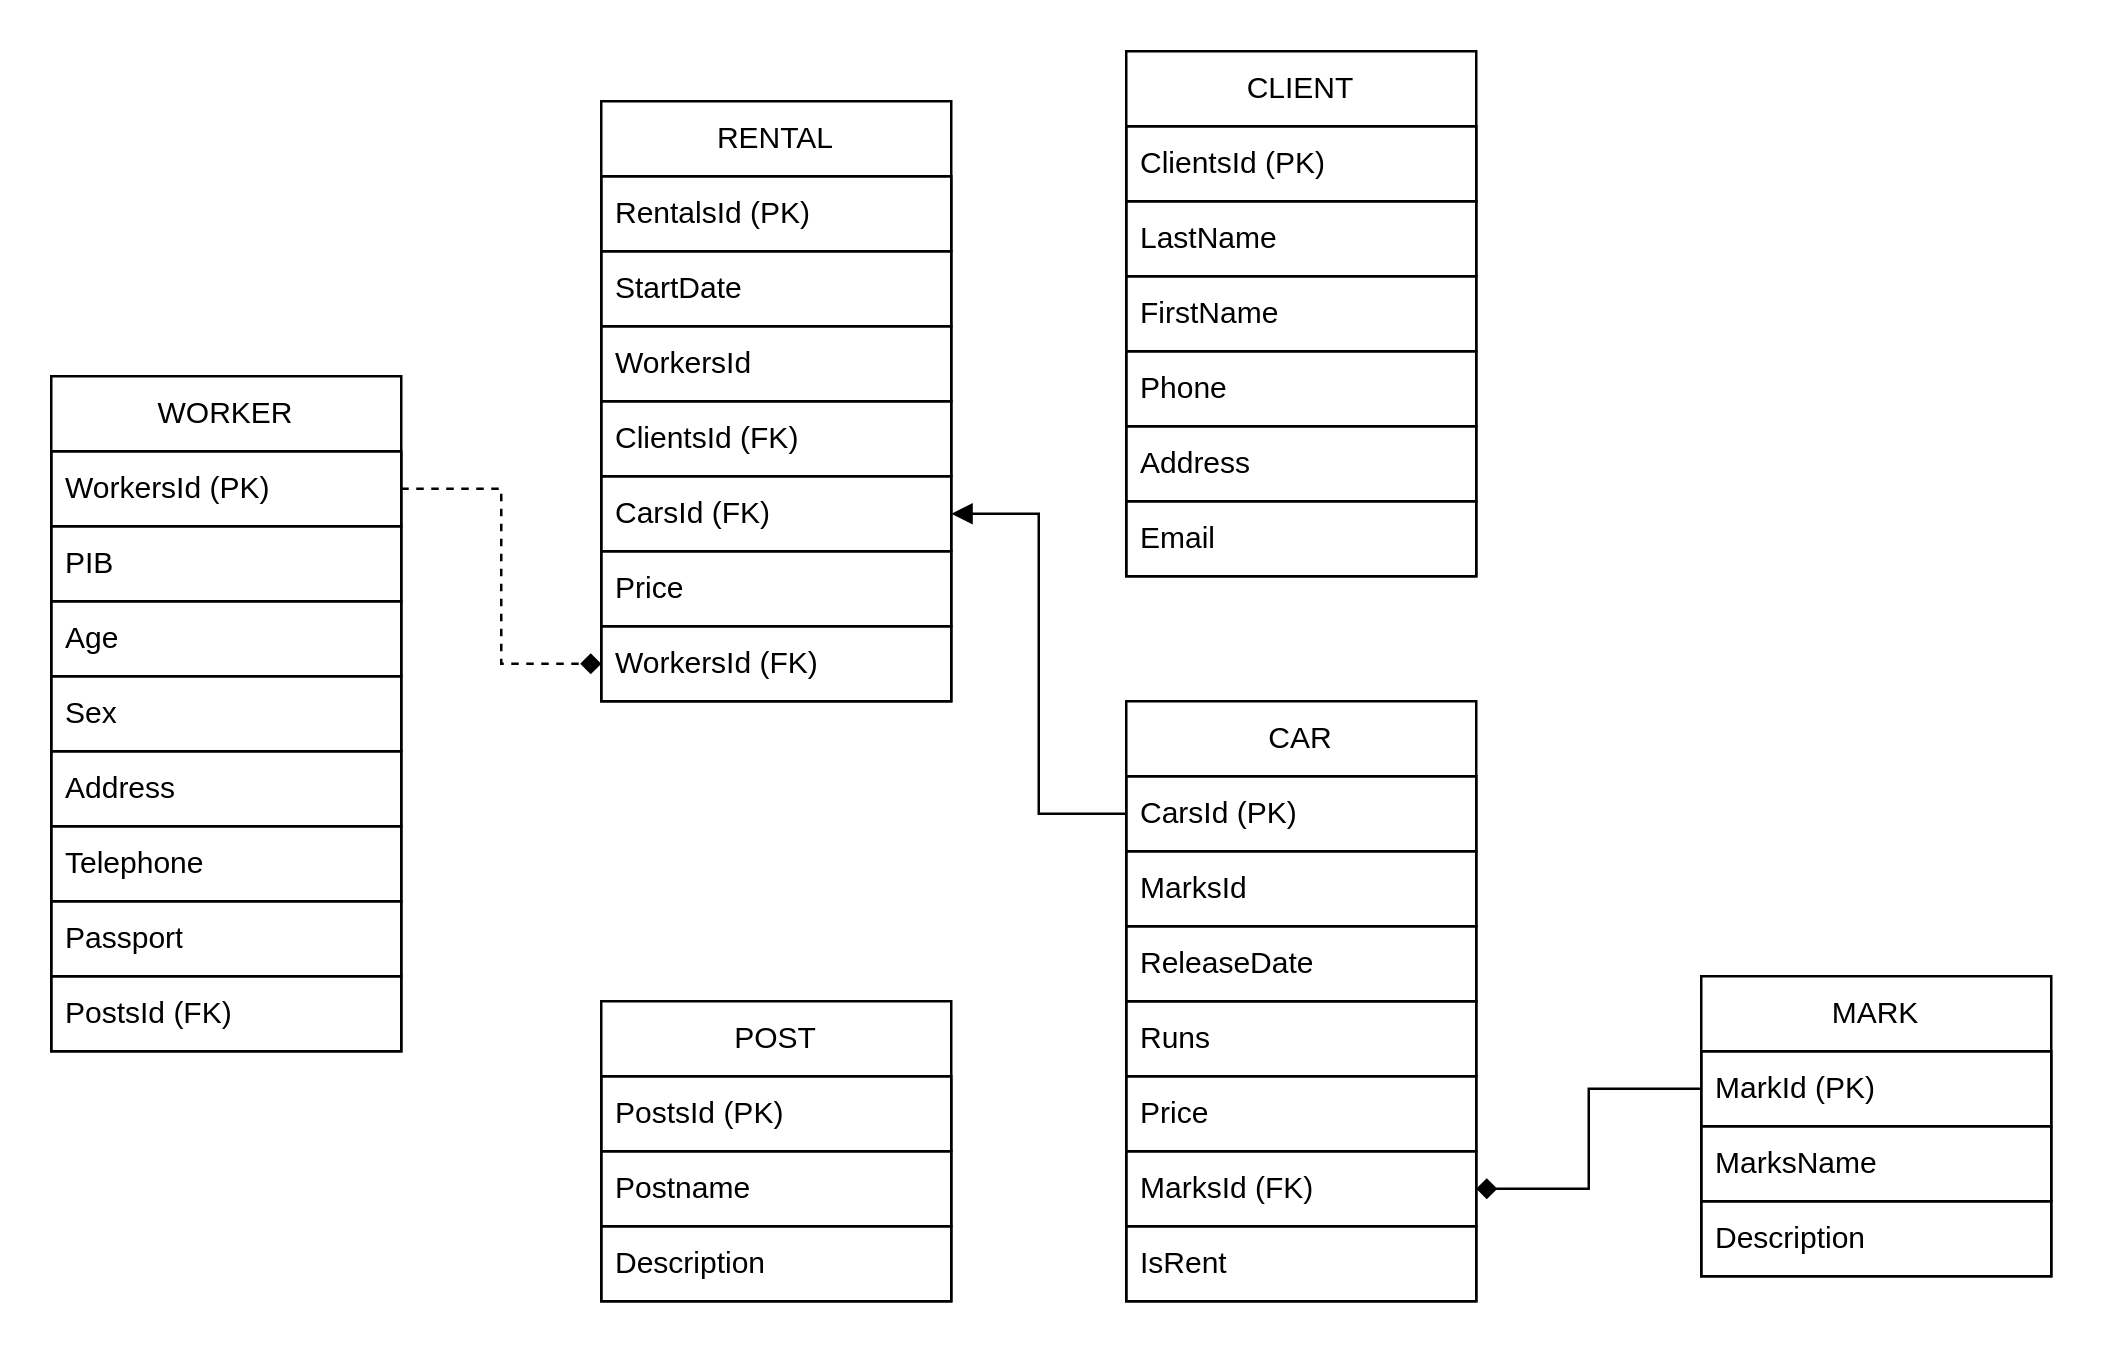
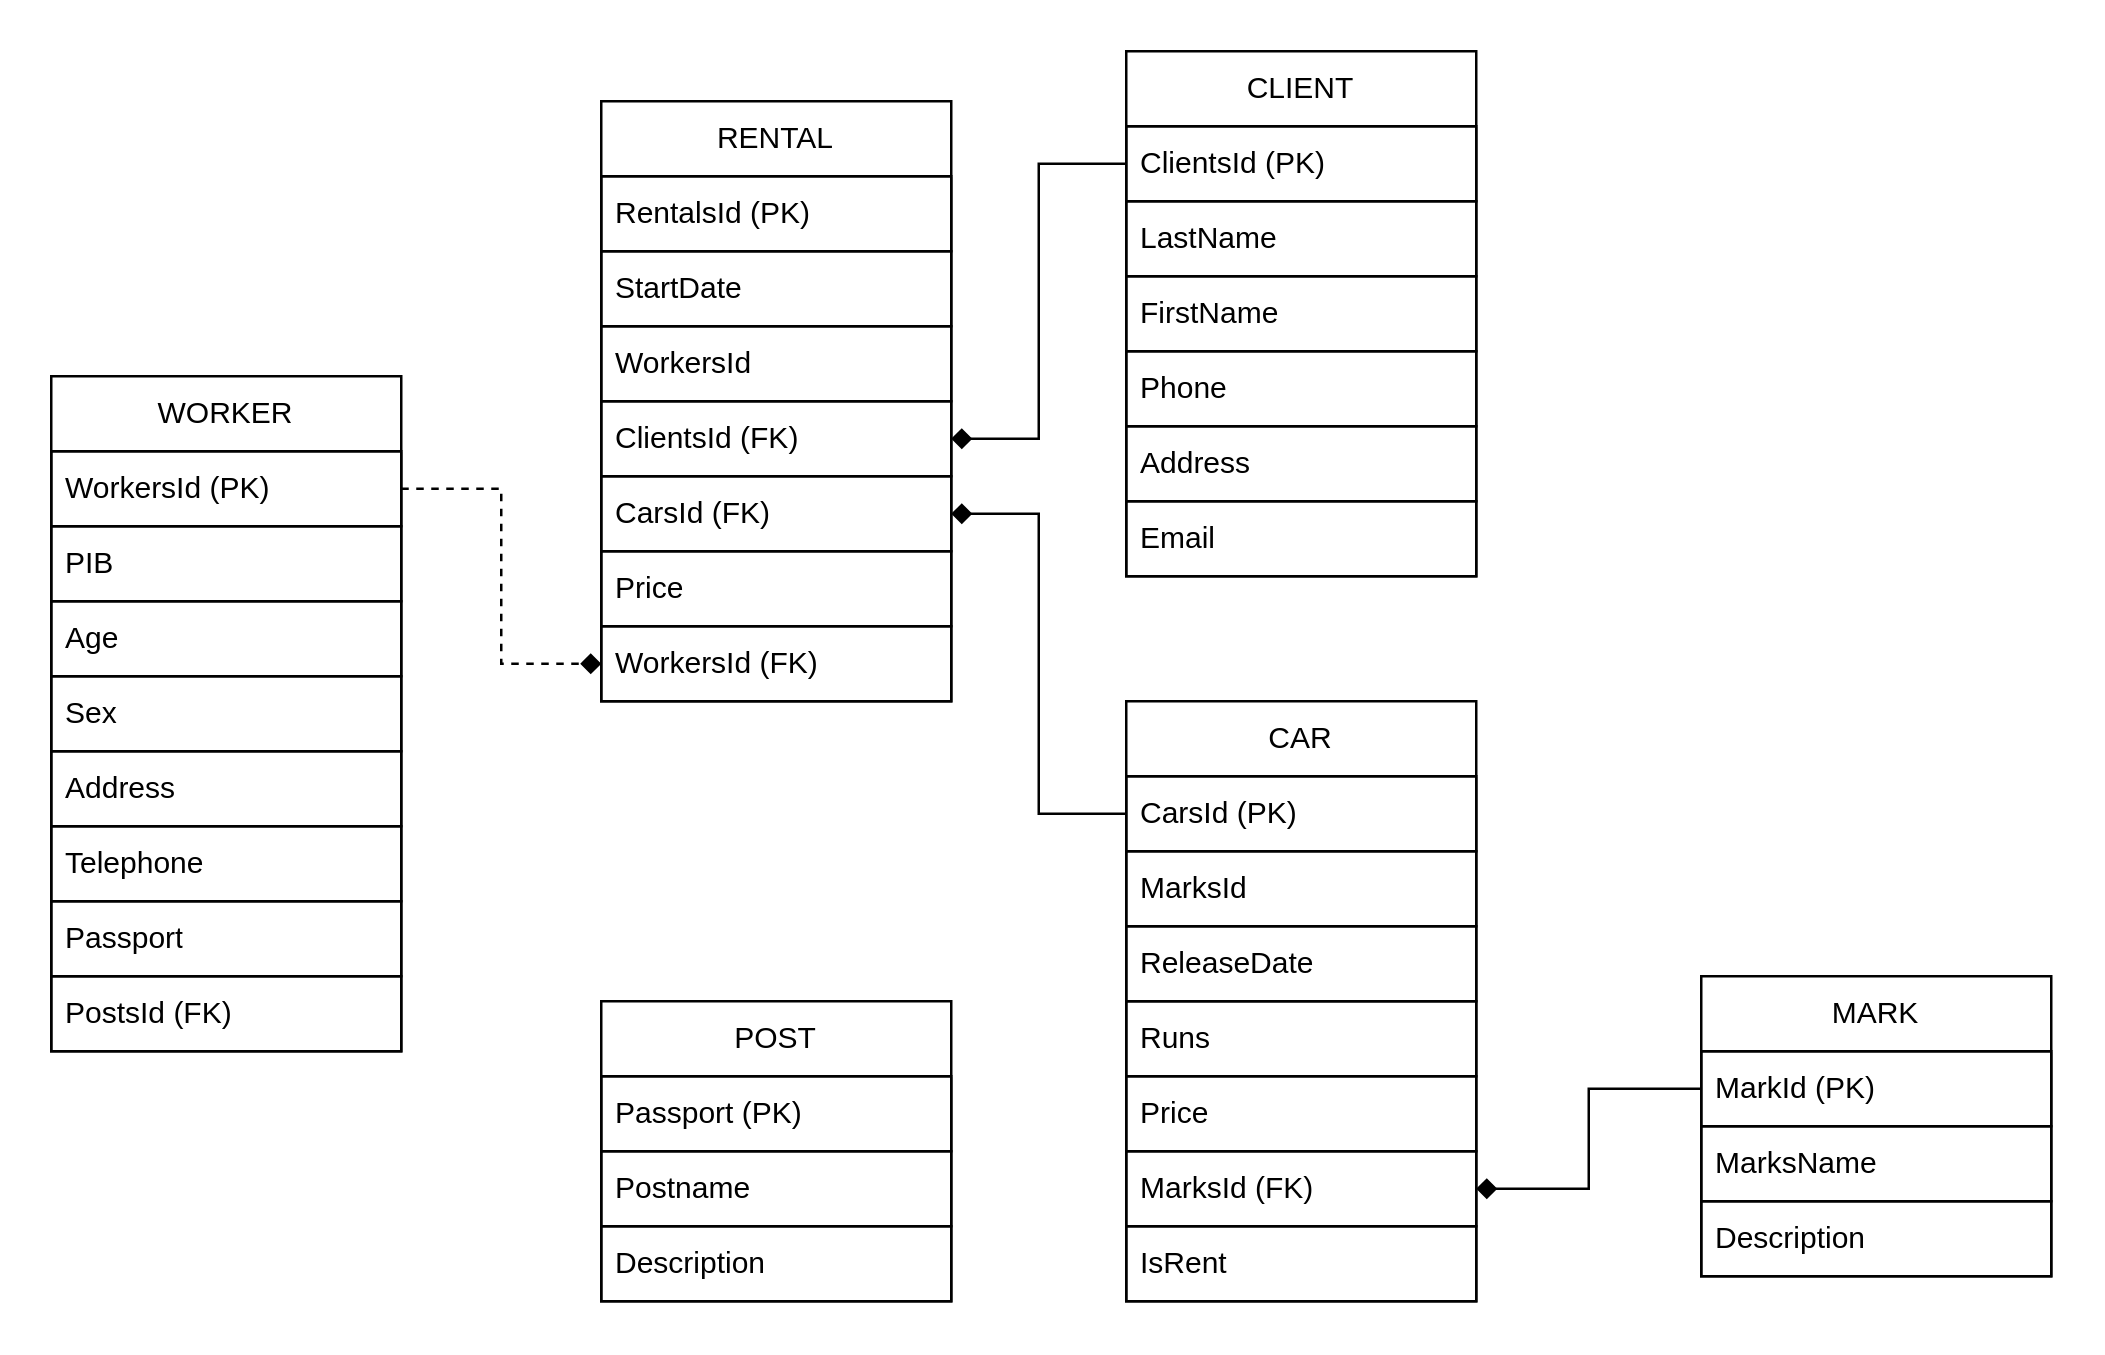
none -> (1039, 294)
(973, 514) -> (973, 514)
(713, 1114) -> (722, 1114)
